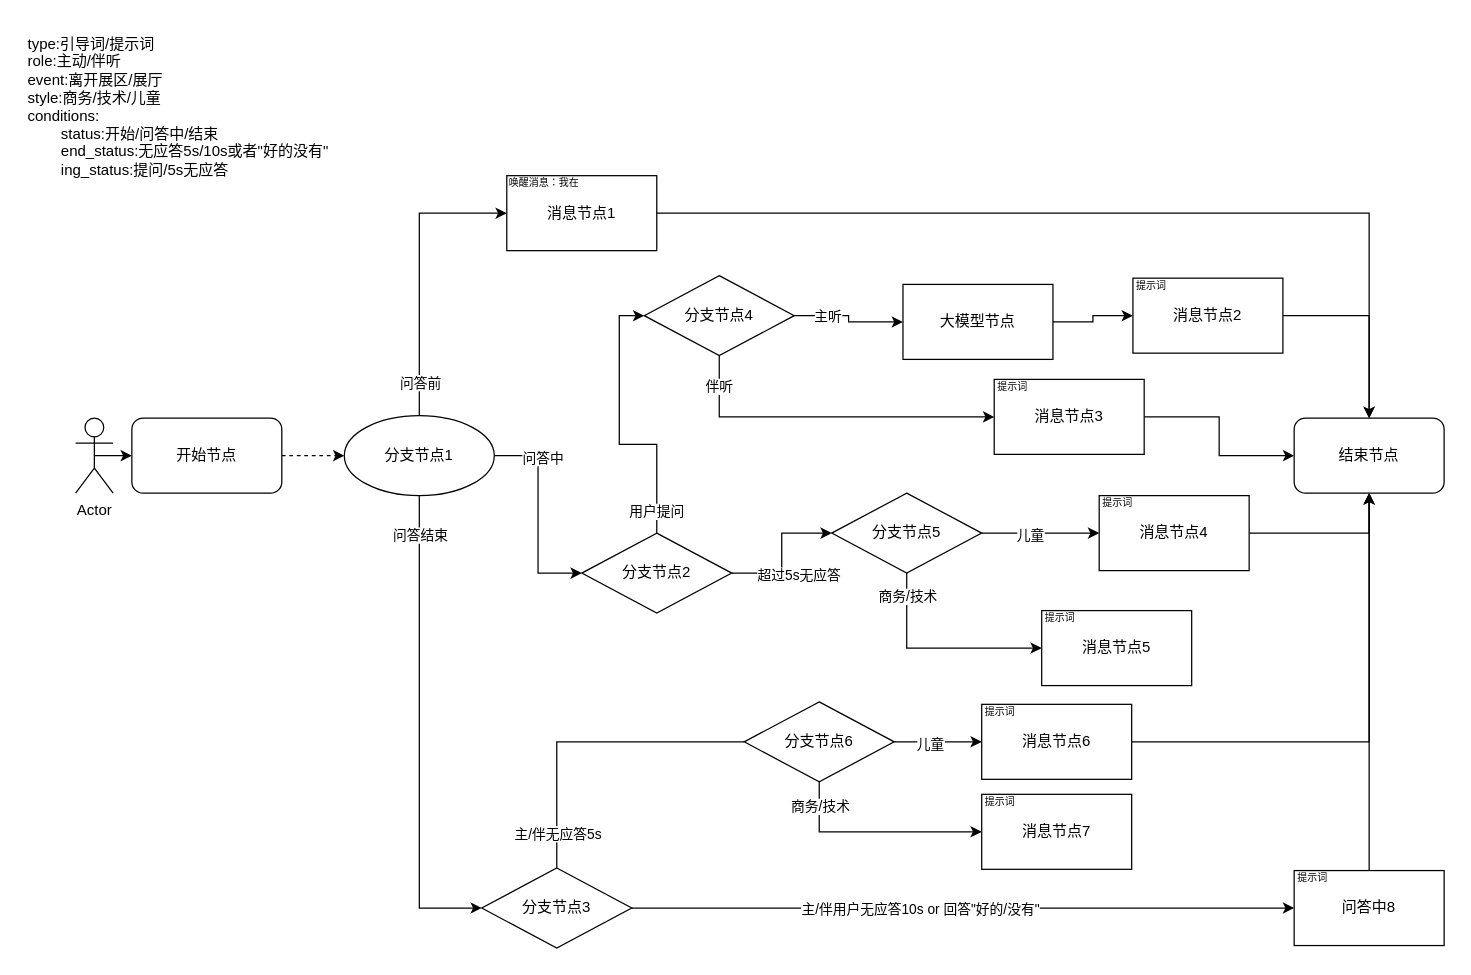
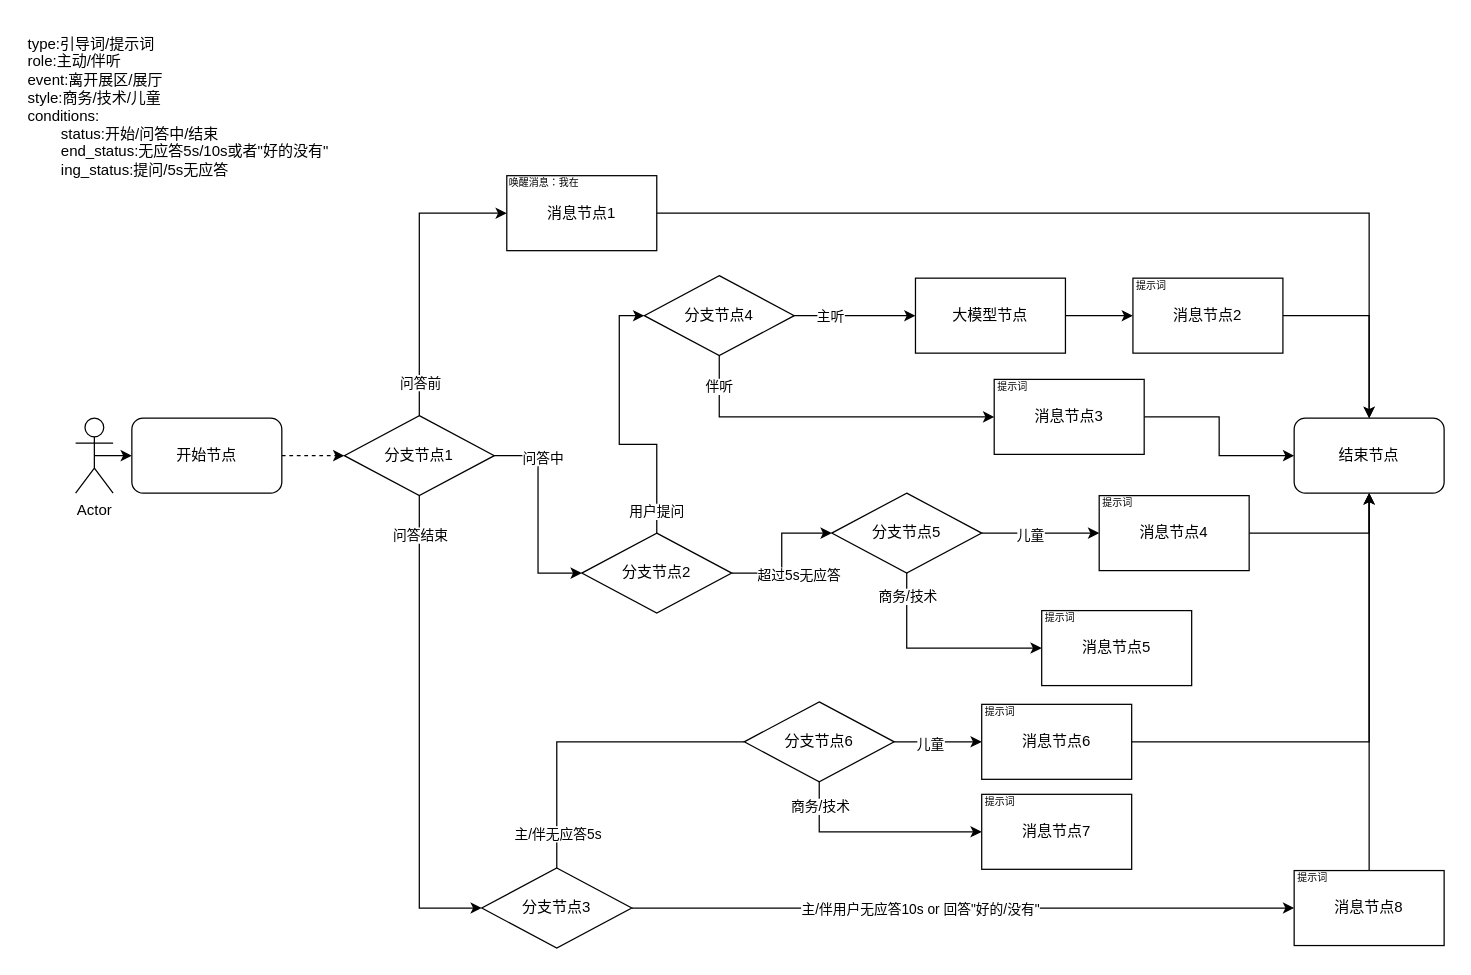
(978, 322) -> (991, 316)
(419, 456) -> (419, 456)
(1369, 908) -> (1369, 908)
